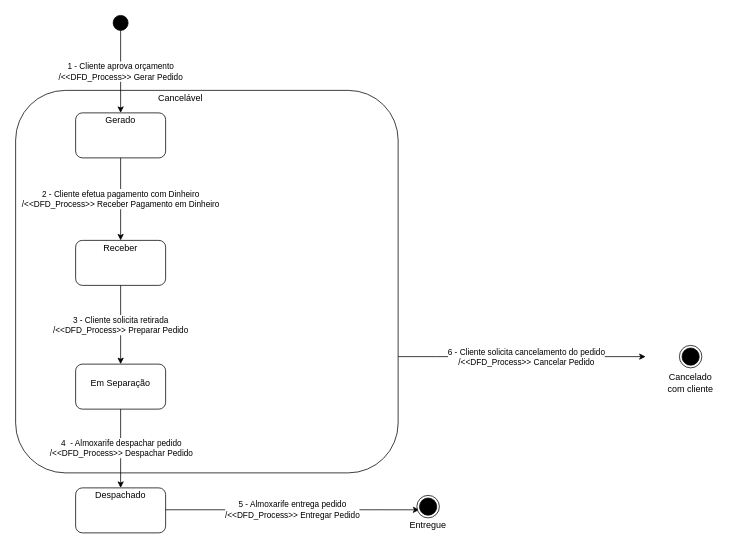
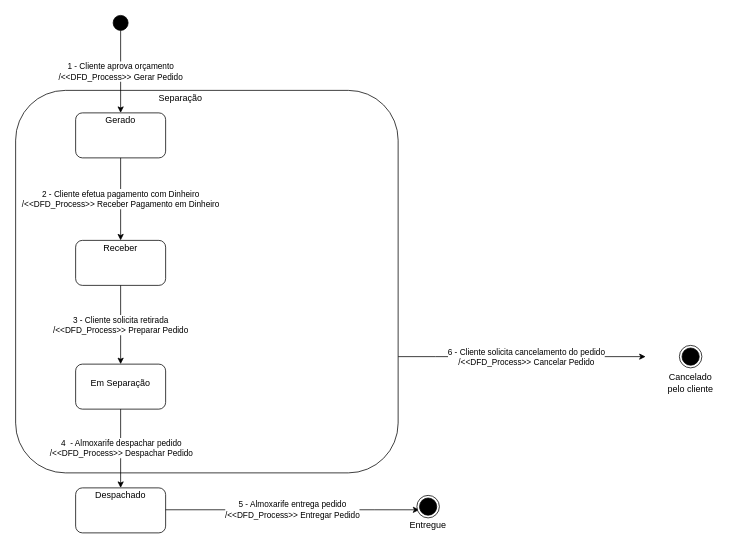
(180, 98) -> (180, 98)
(690, 383) -> (690, 383)
